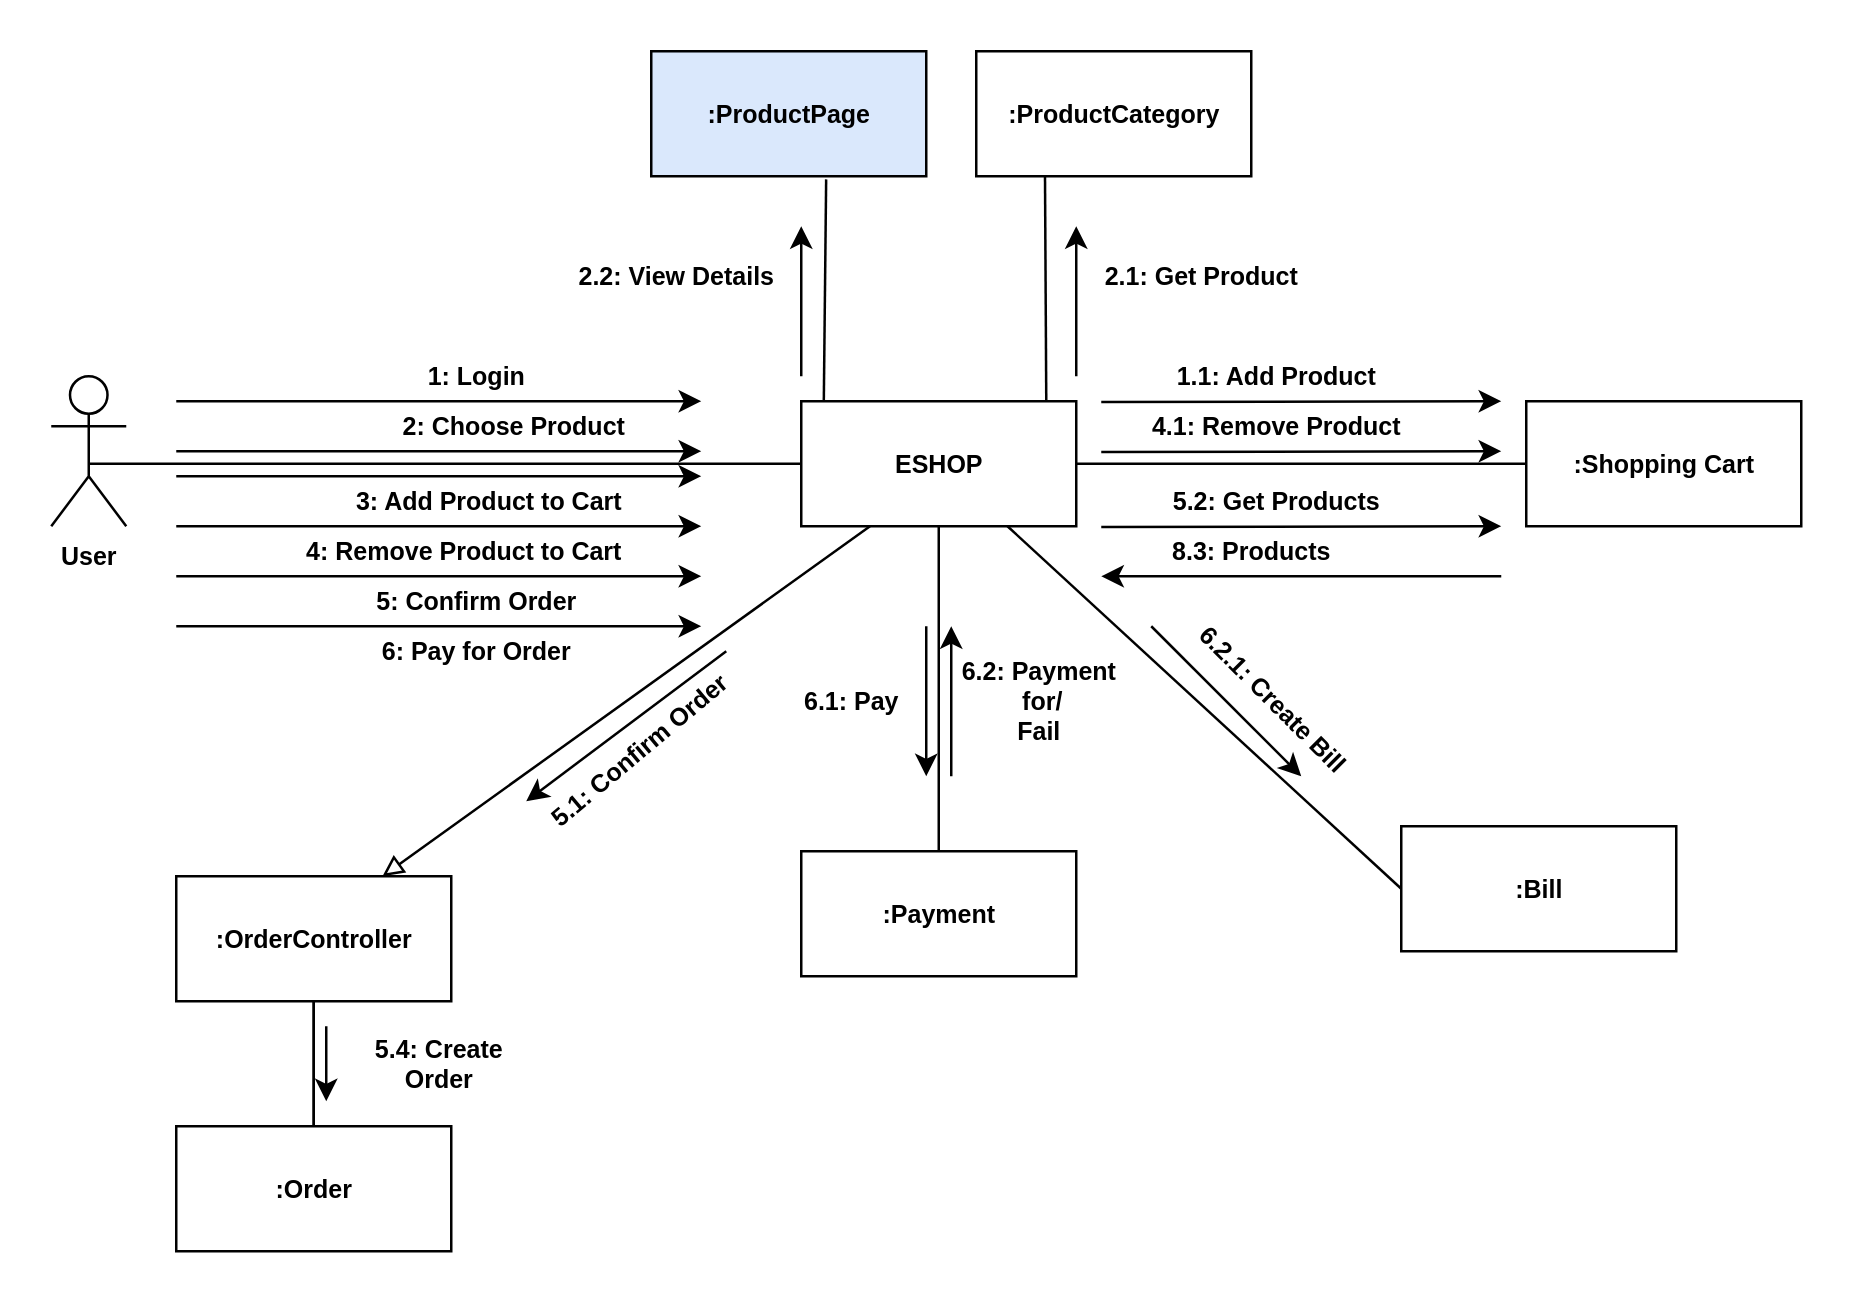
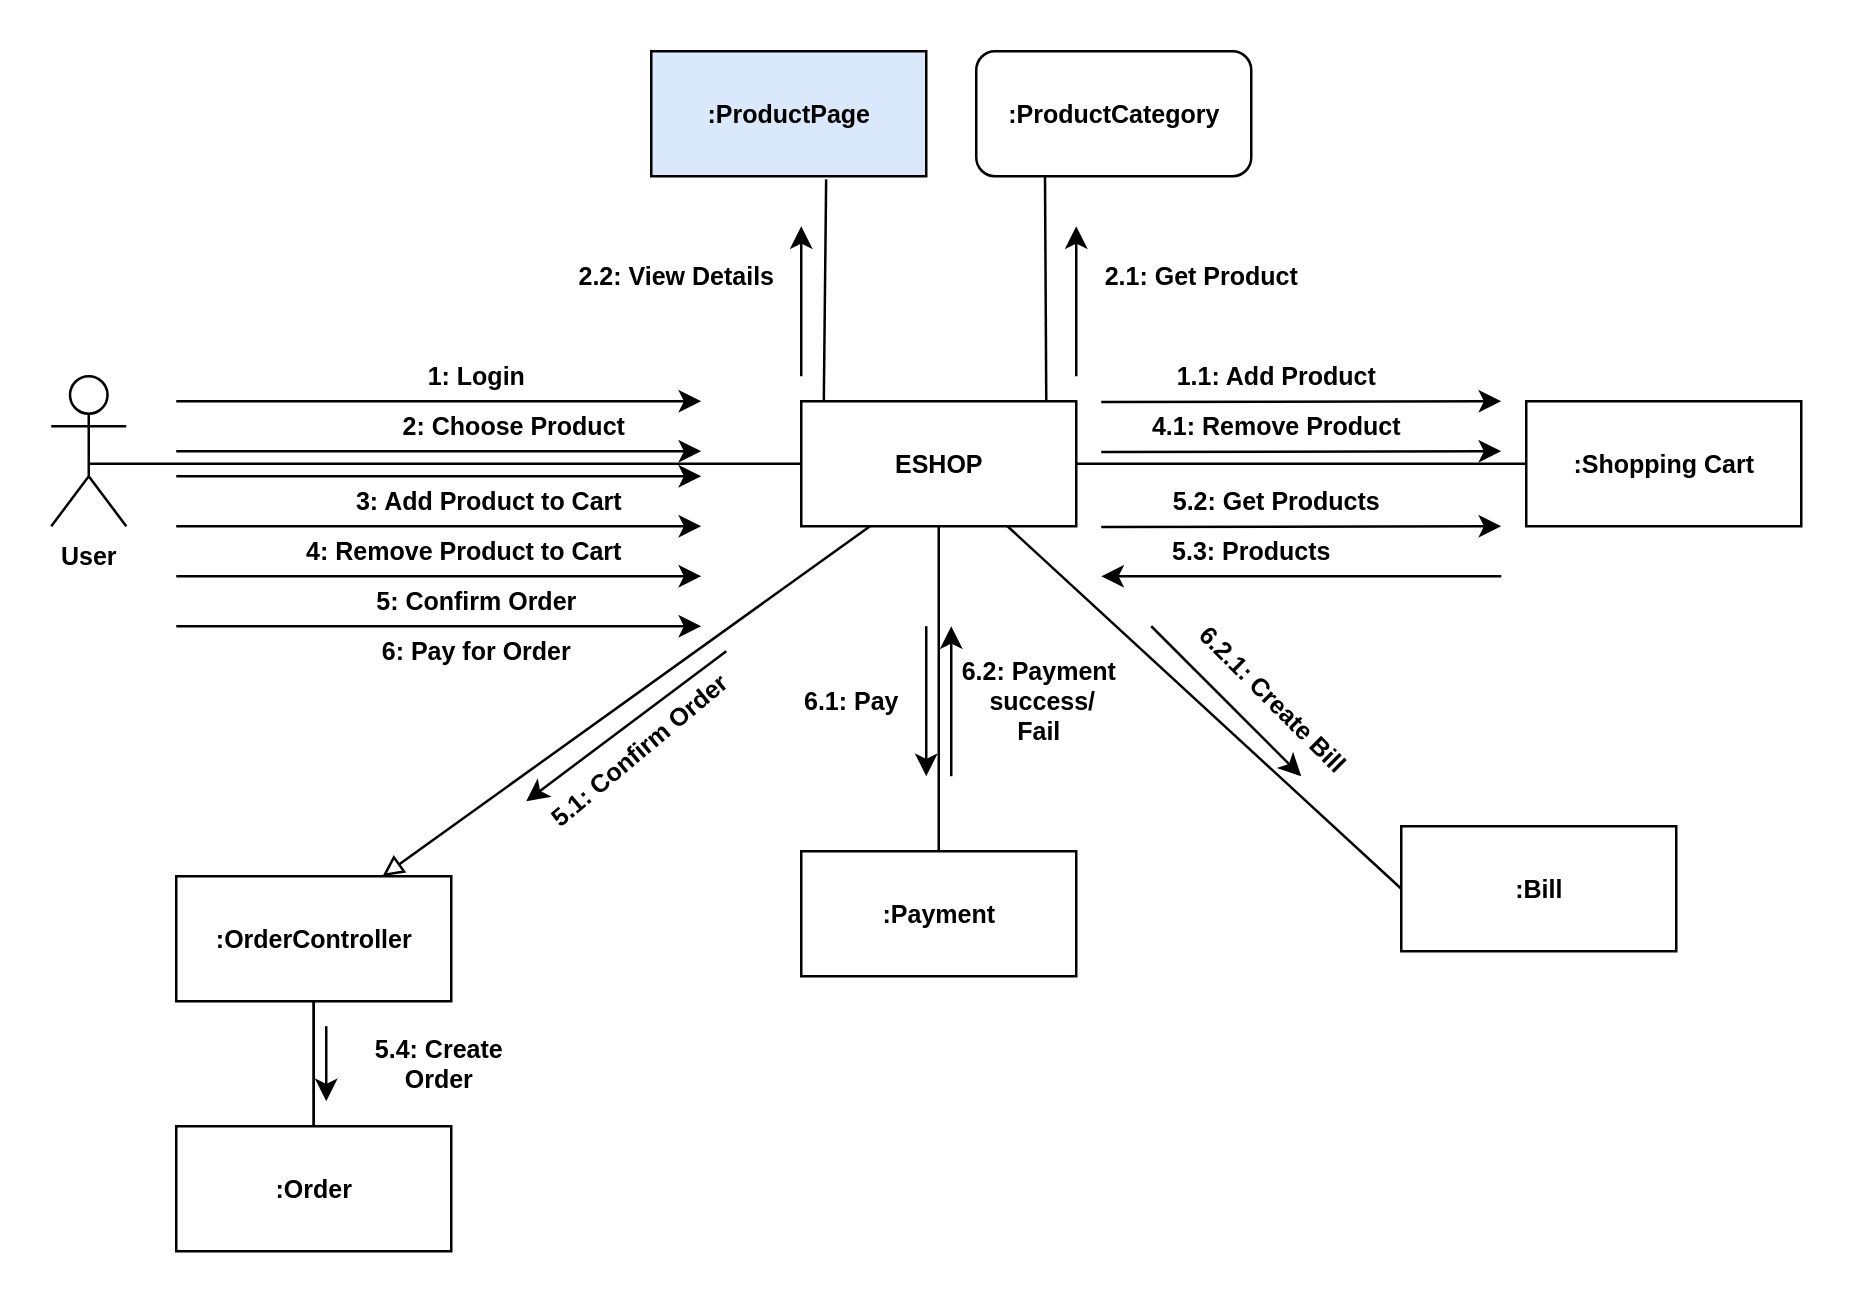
(1114, 114) -> (1114, 114)
(1253, 551) -> (1253, 551)
(1040, 701) -> (1040, 701)
